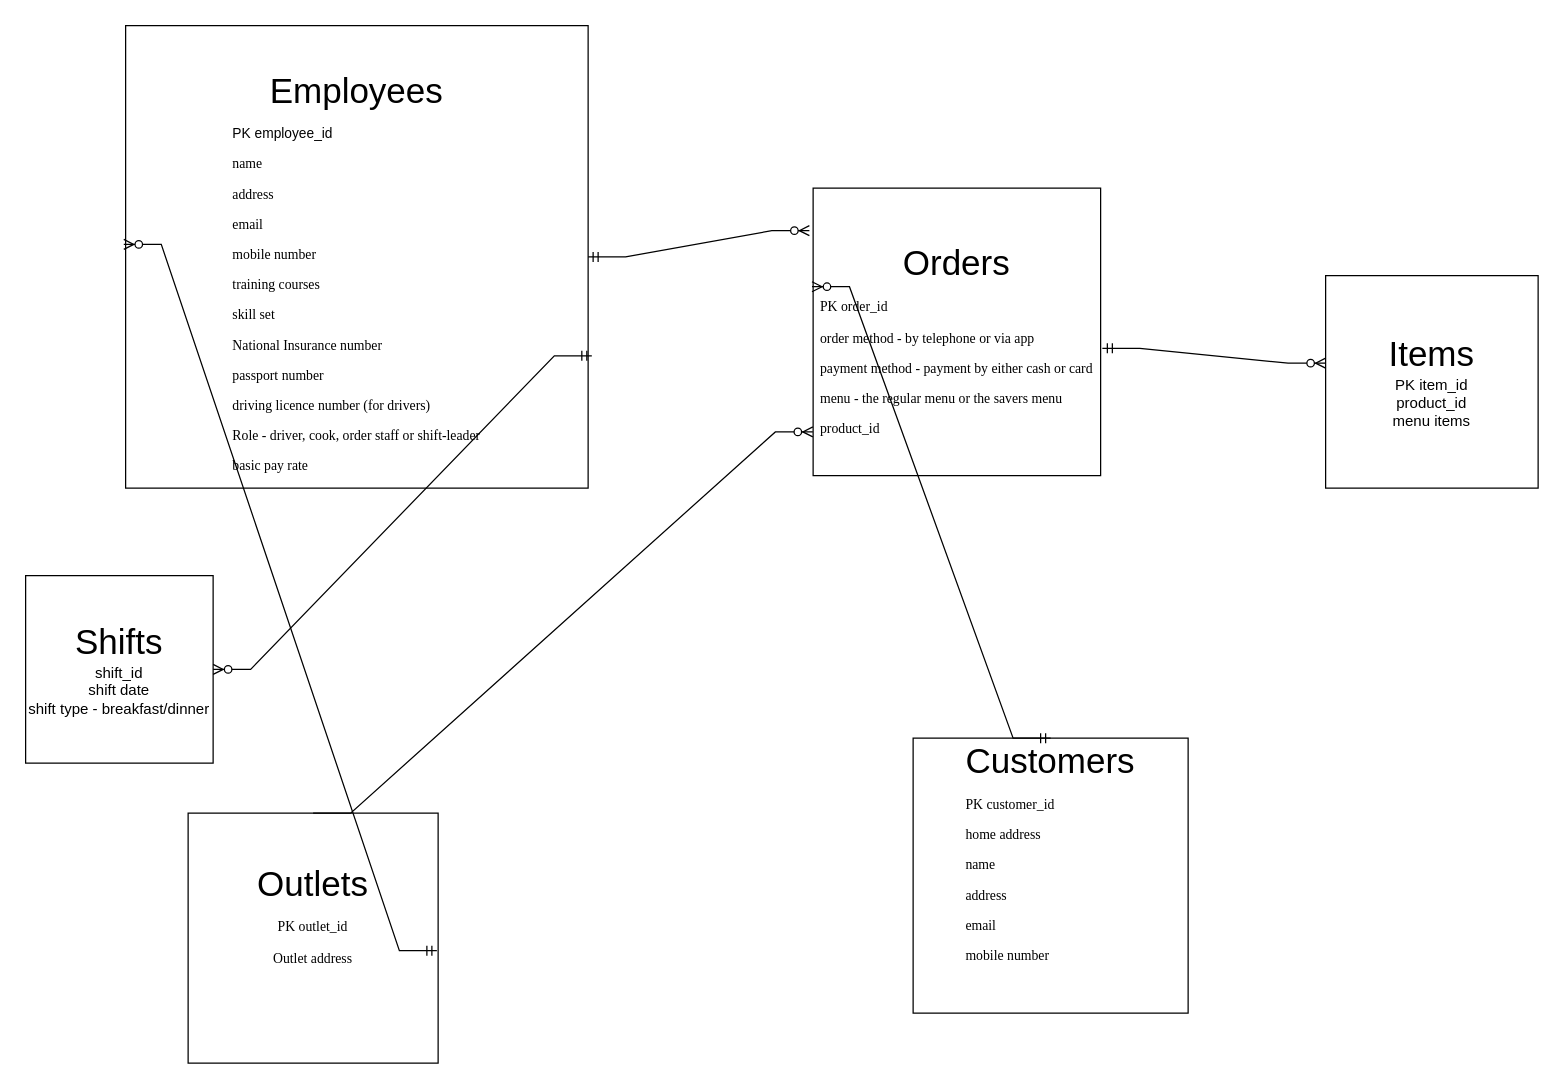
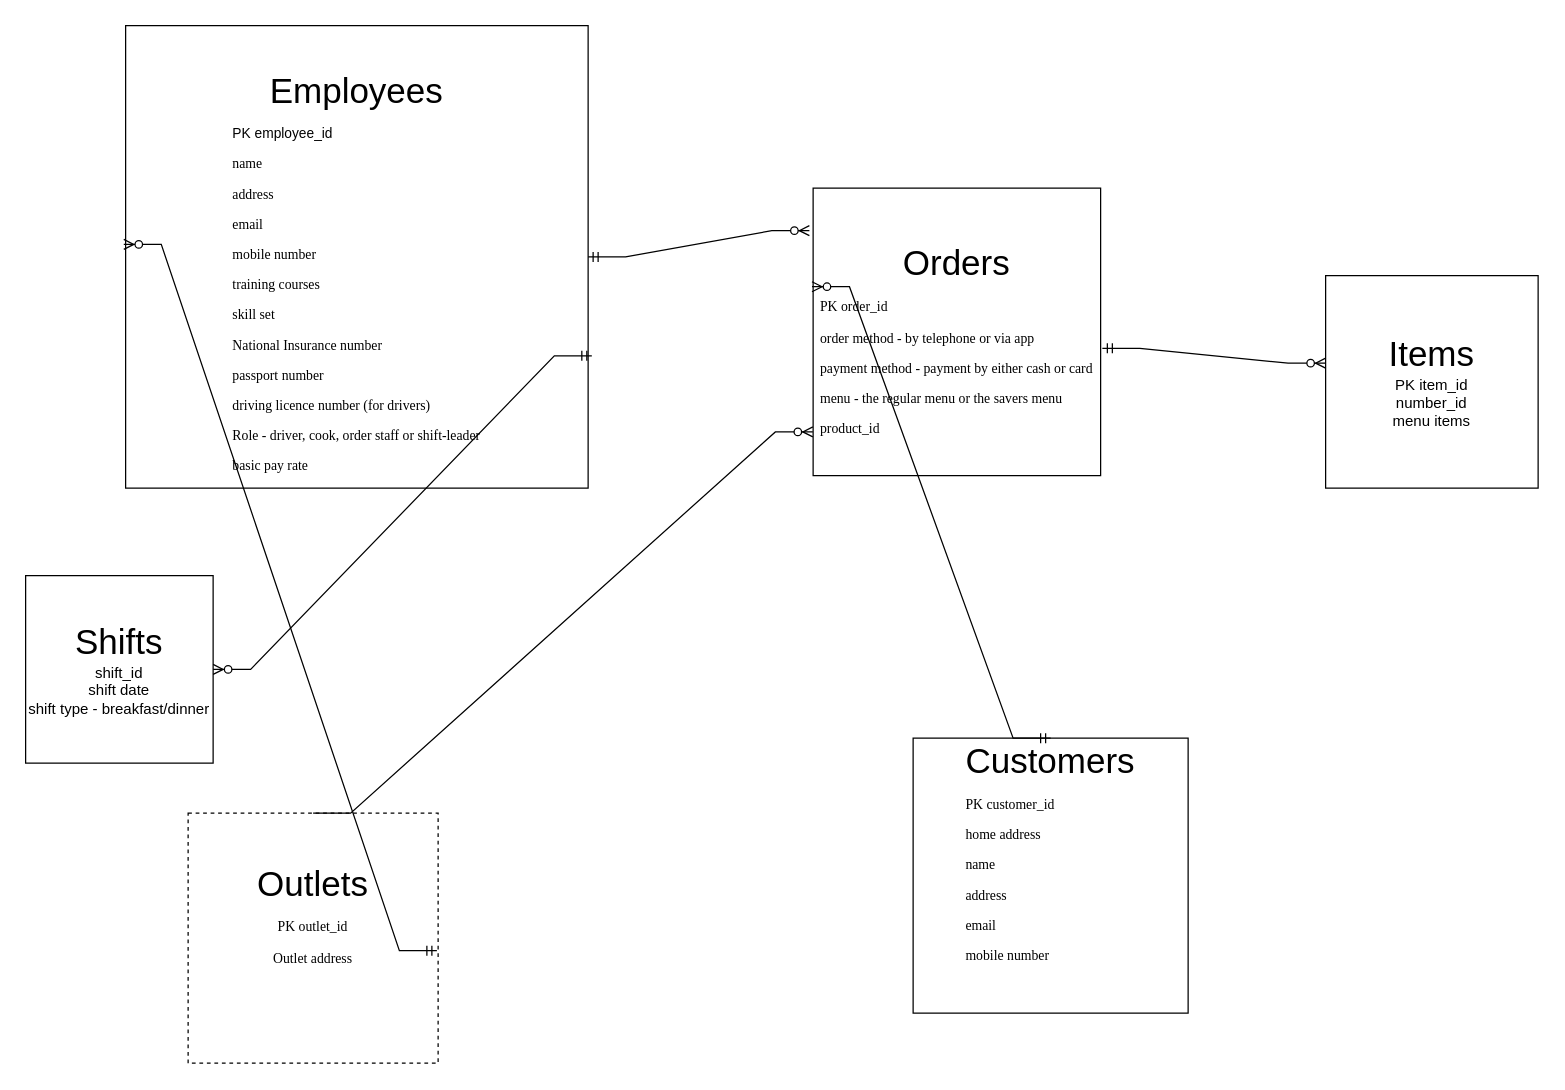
(1432, 382) -> (1432, 382)
(313, 938) -> (313, 938)
